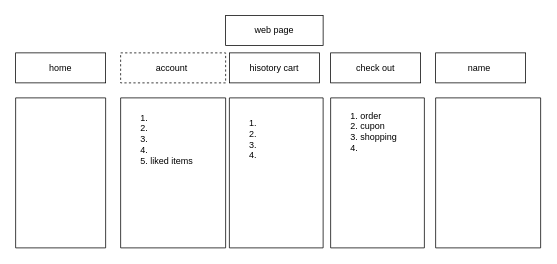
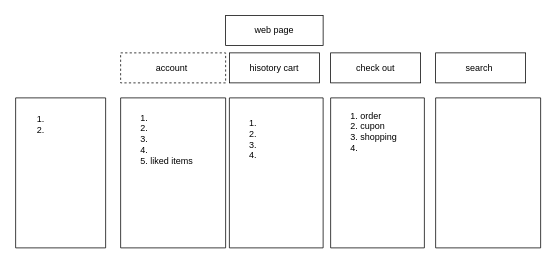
(60, 68) -> none
(480, 68) -> (480, 68)
none -> (60, 124)
